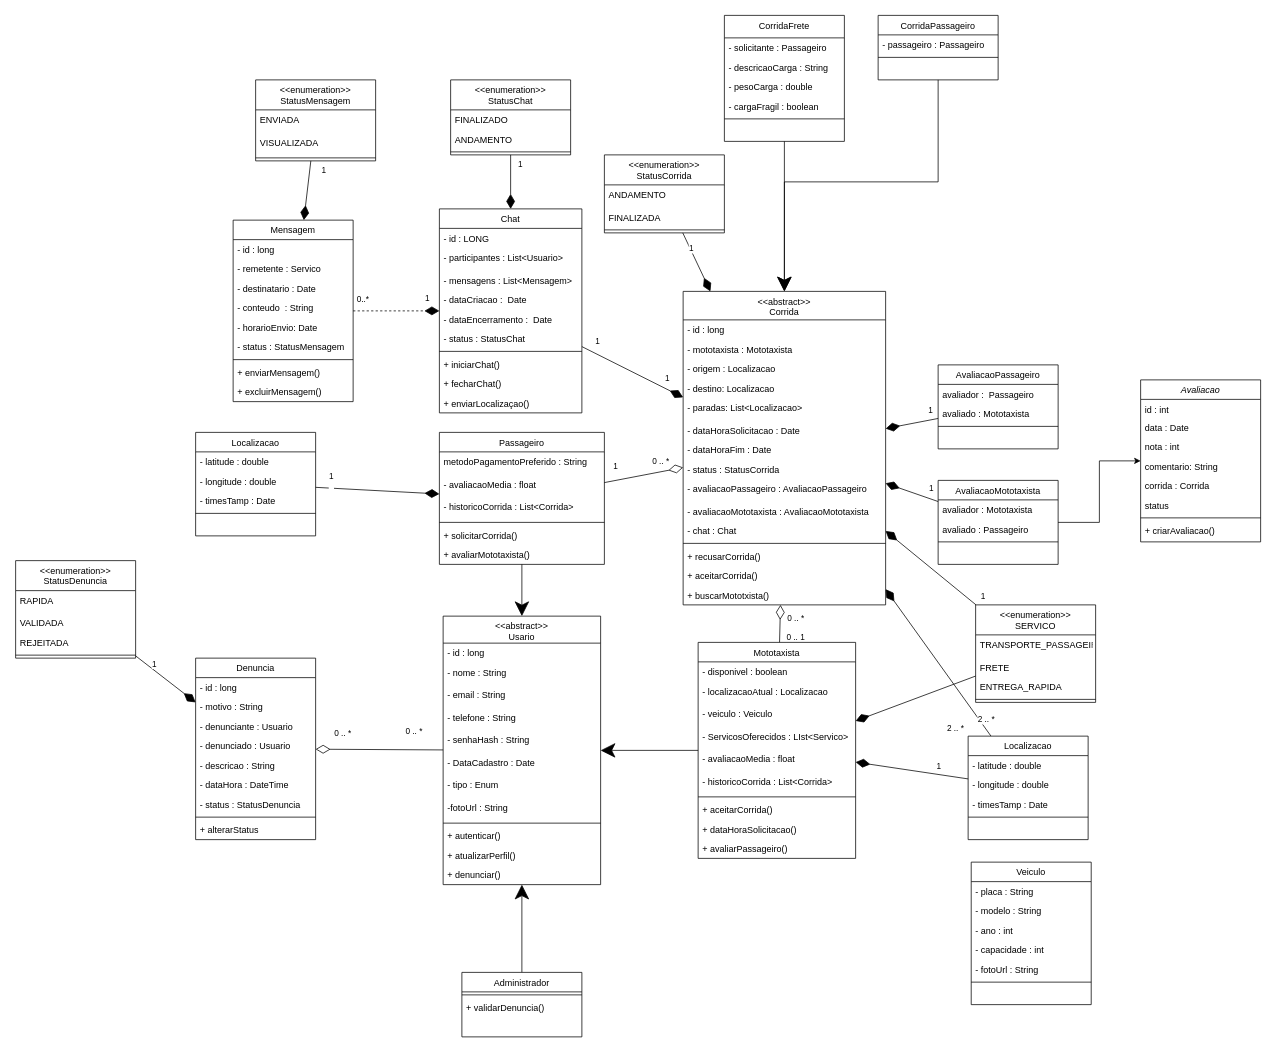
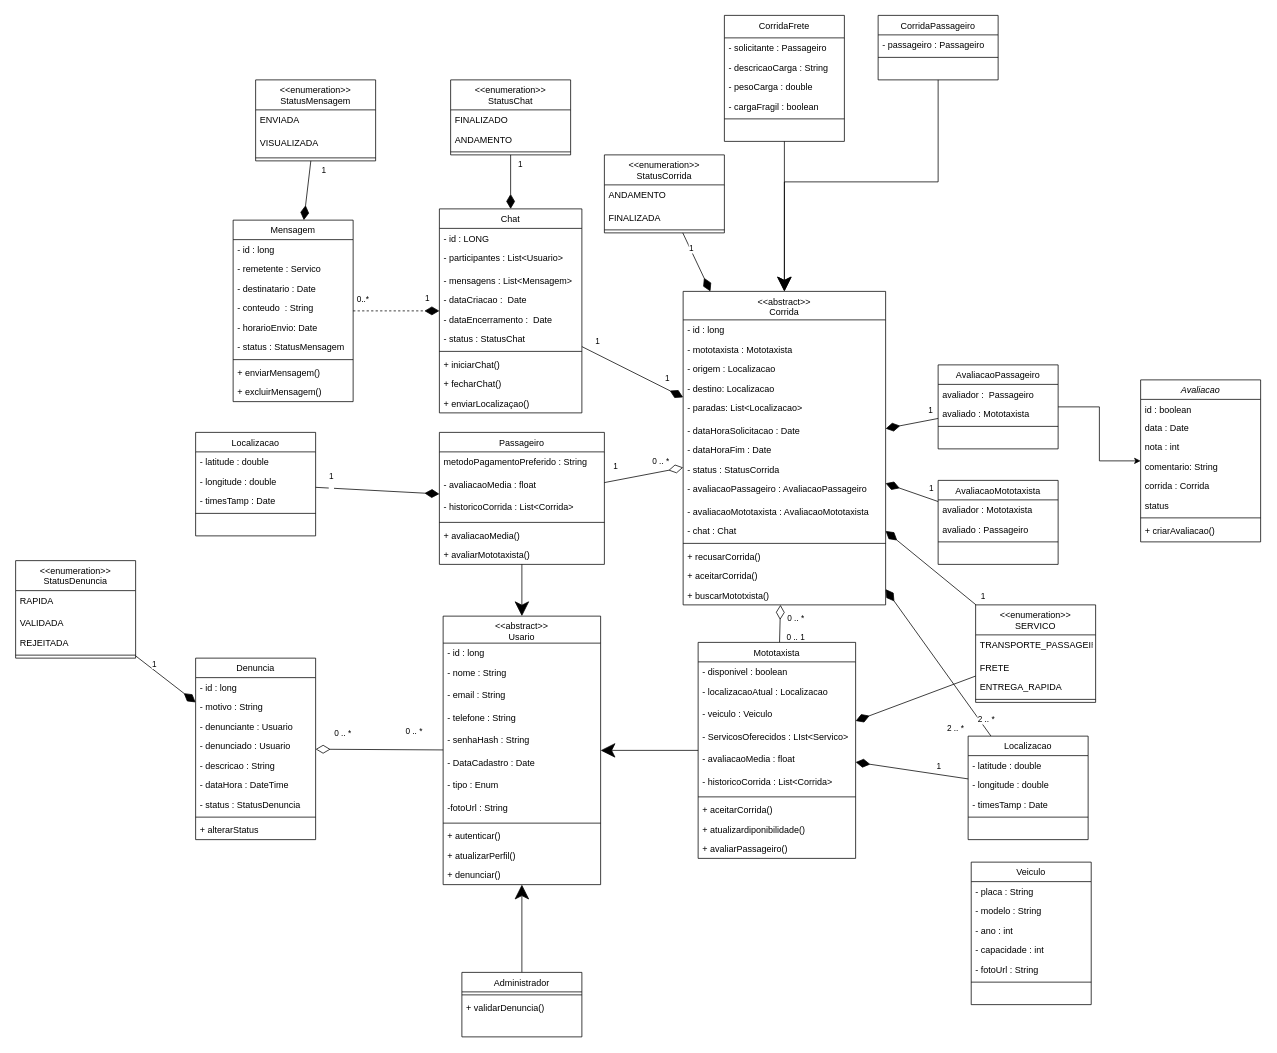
(1159, 410) -> (1169, 410)
none -> (1099, 412)
(1099, 512) -> none
(488, 536) -> (484, 536)
(755, 830) -> (761, 830)
